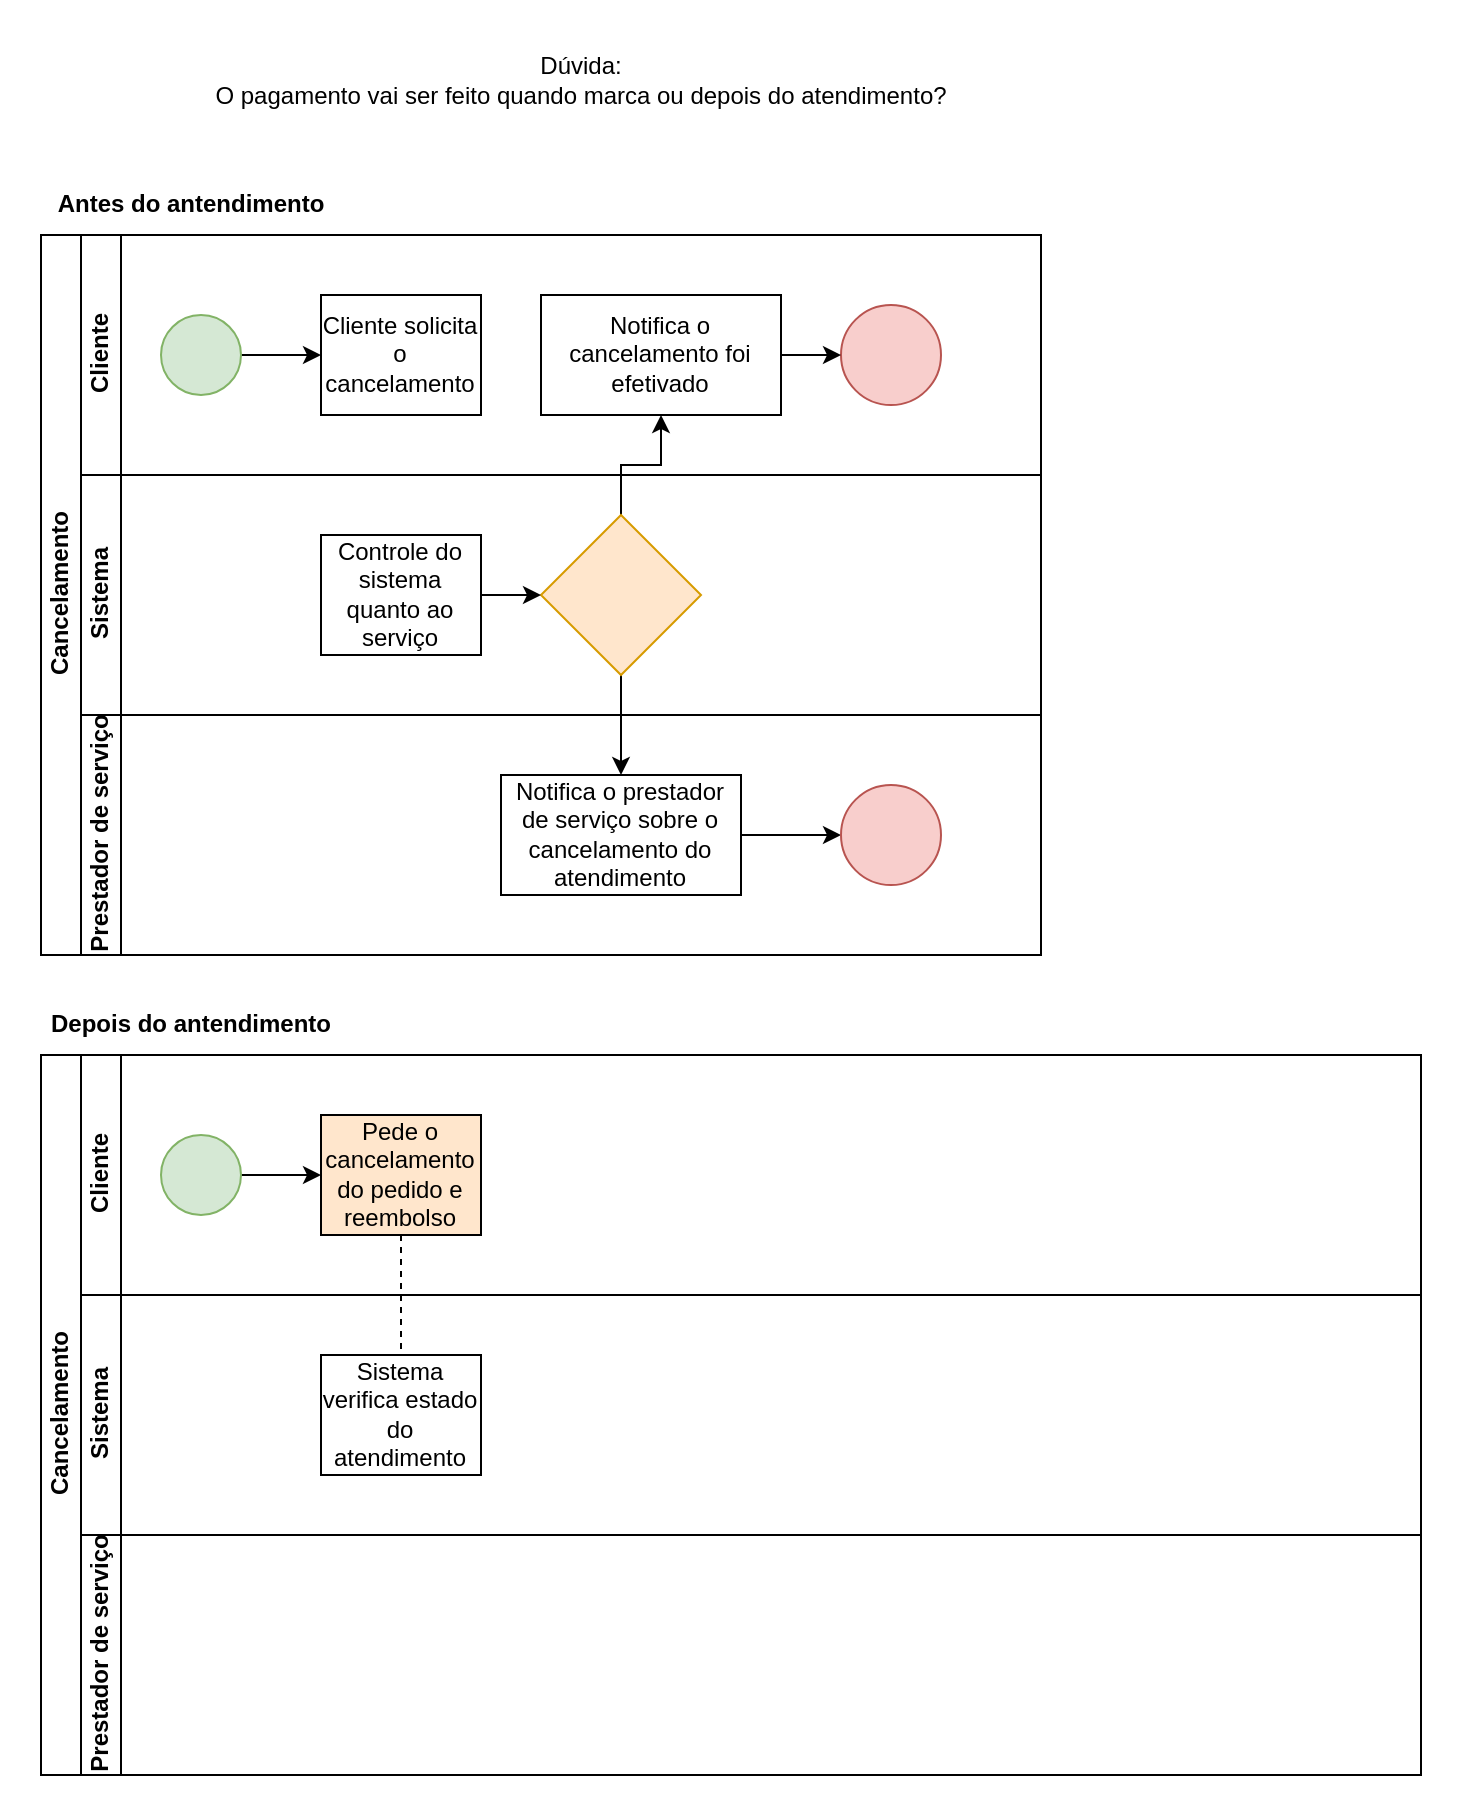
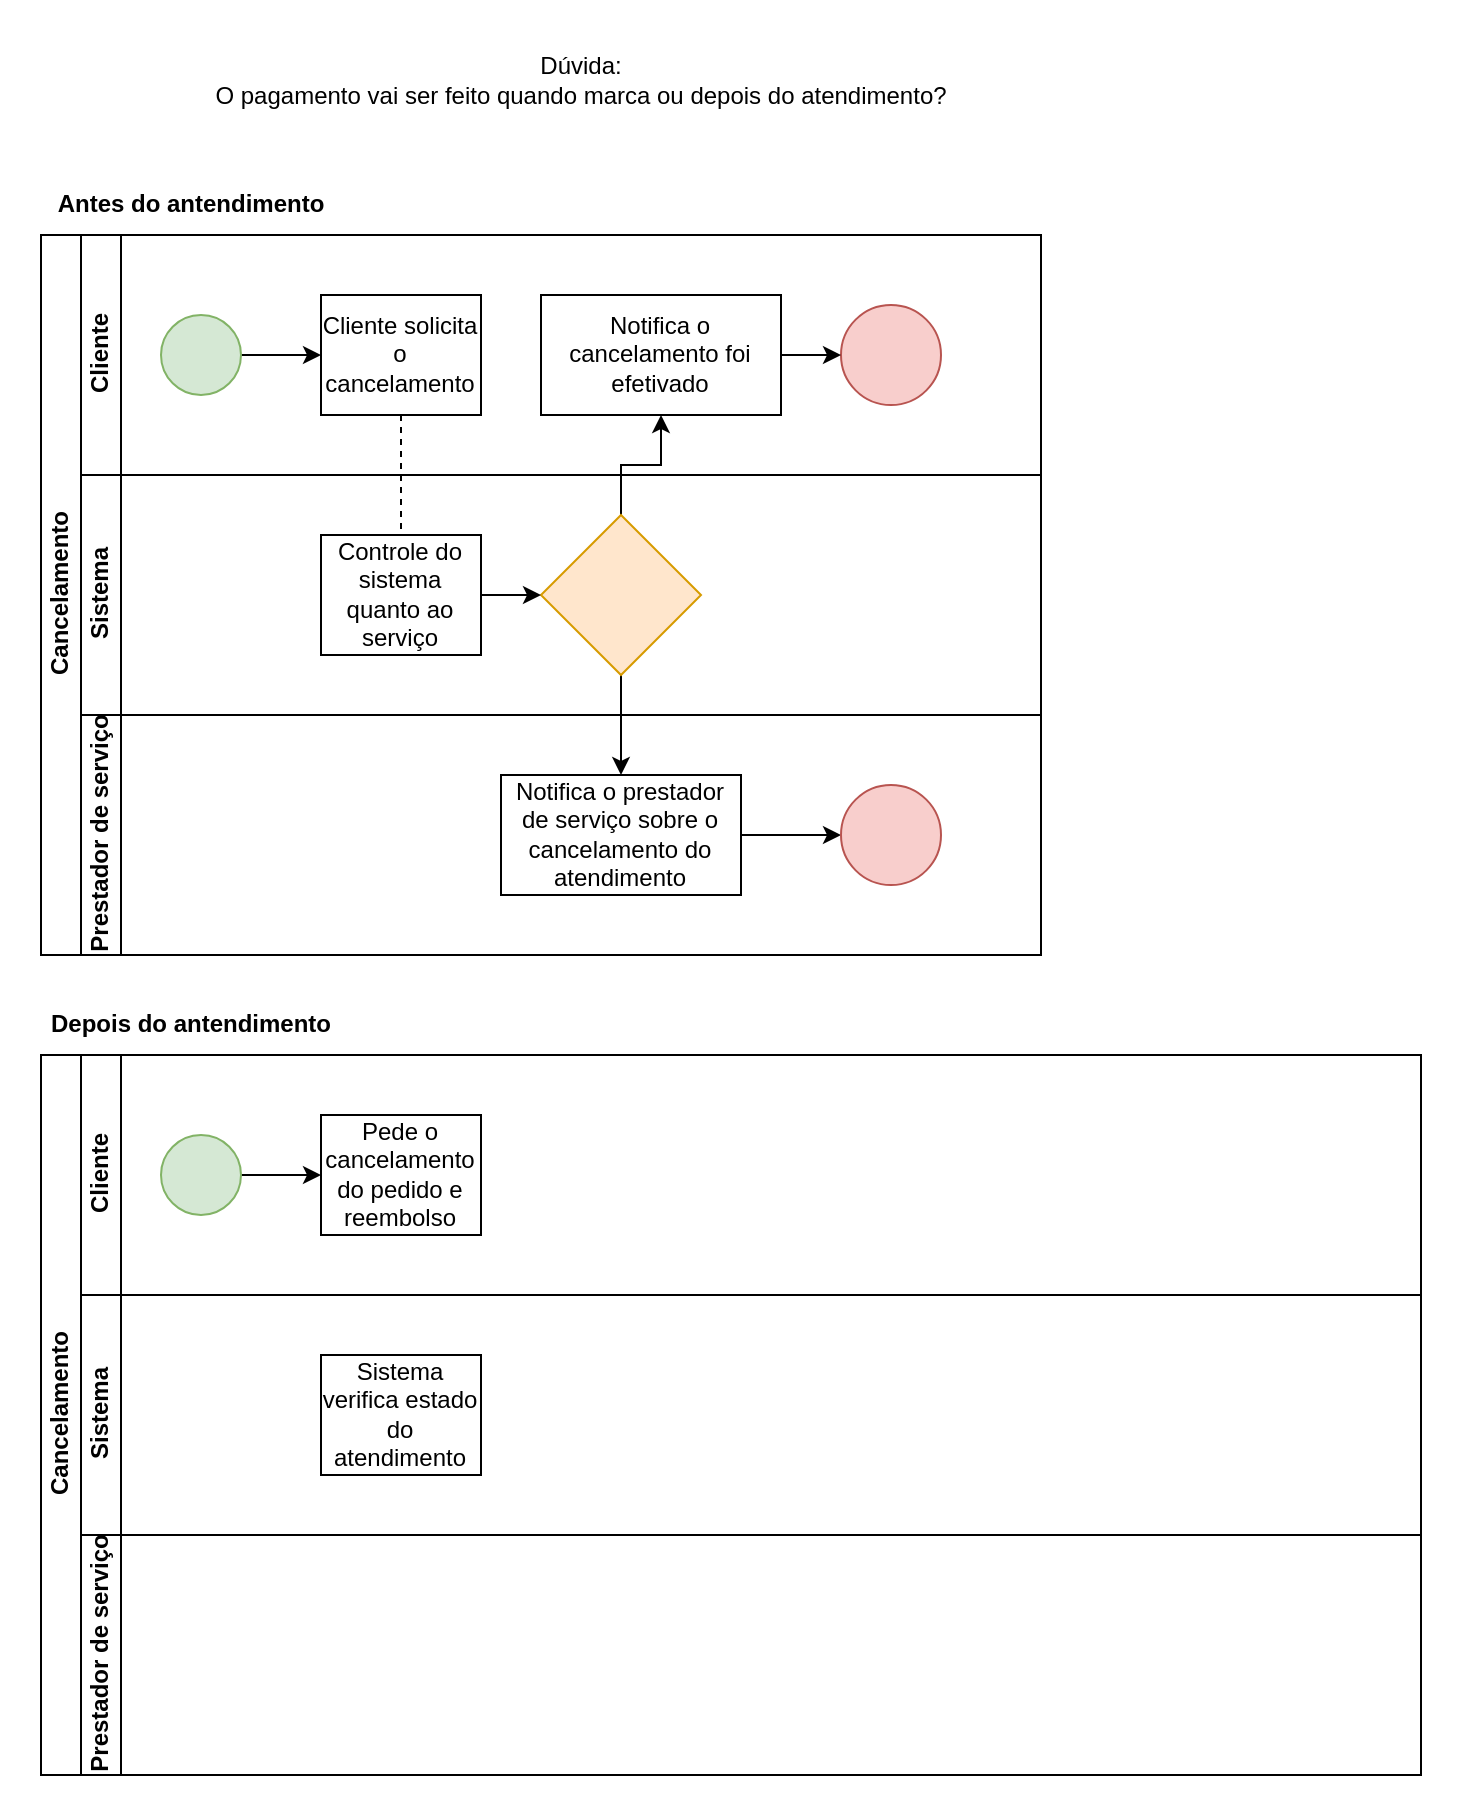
none -> (401, 442)
(401, 1175) -> (401, 1175)
(401, 1262) -> none
